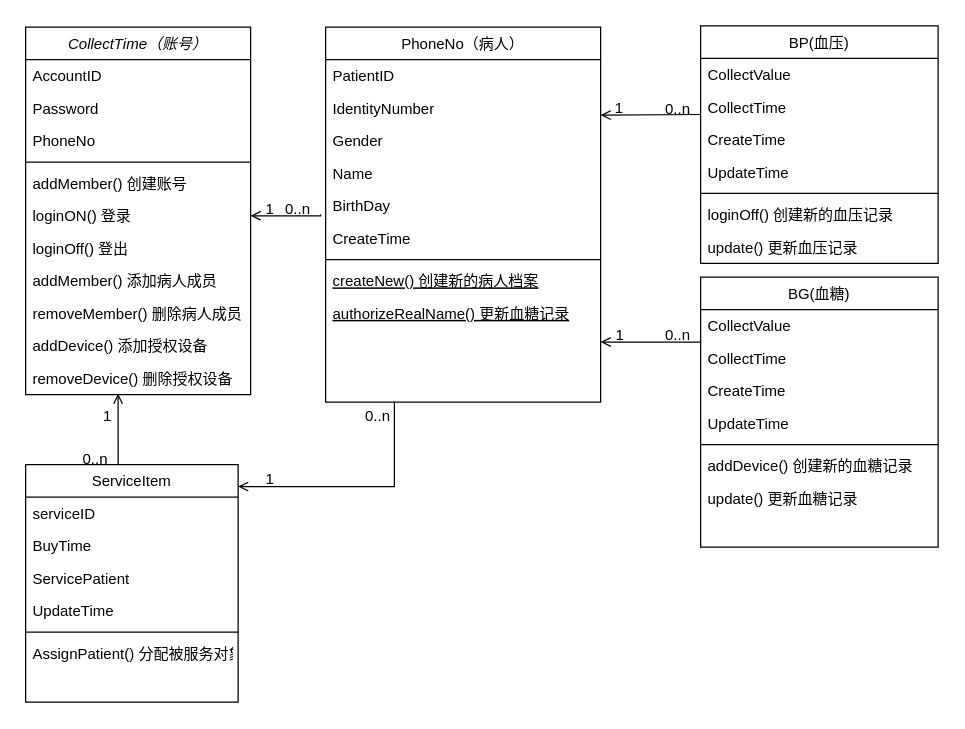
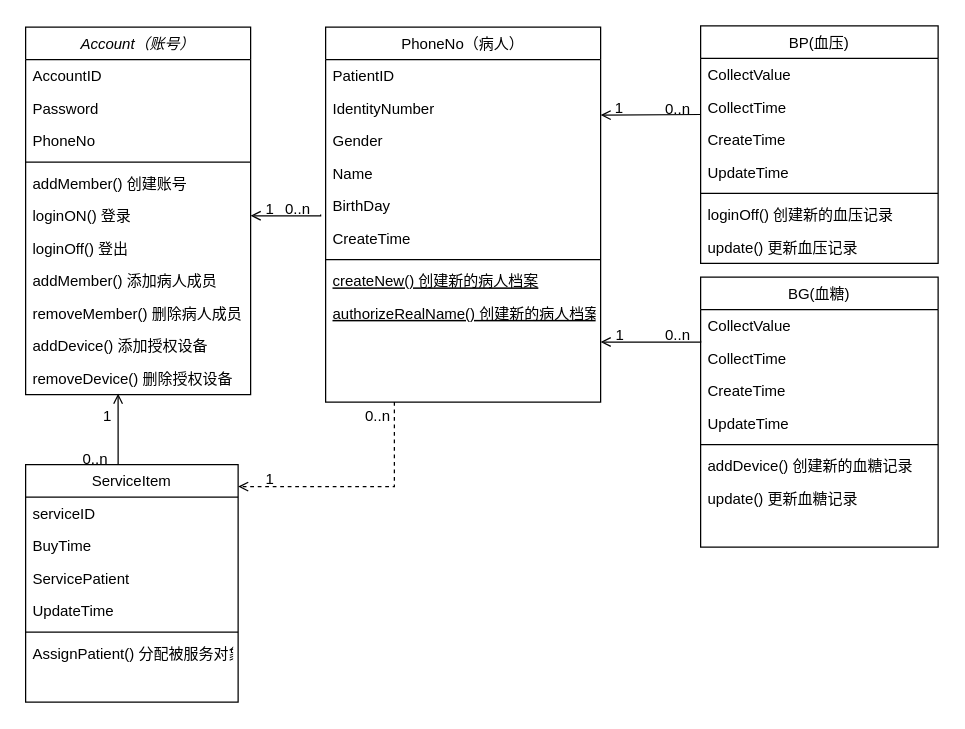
(138, 44) -> (138, 44)
(456, 314) -> (471, 314)
(359, 486) -> (359, 486)
